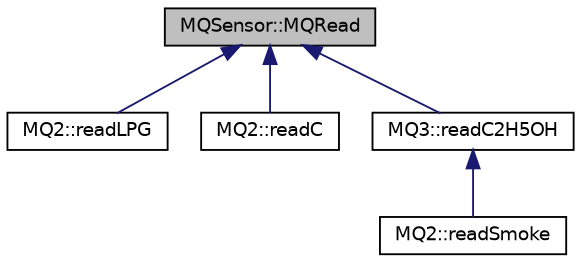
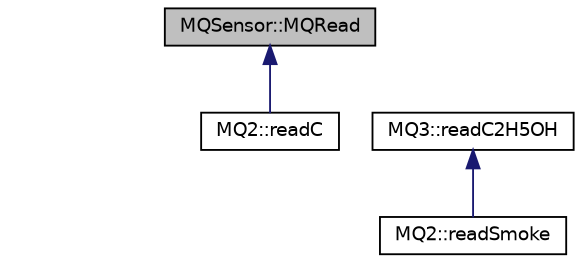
(380, 83) -> none
(88, 131) -> none
